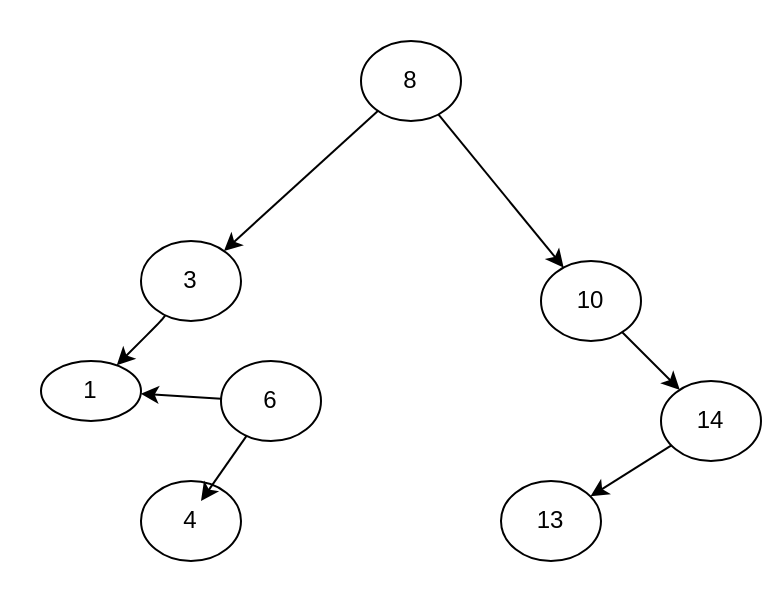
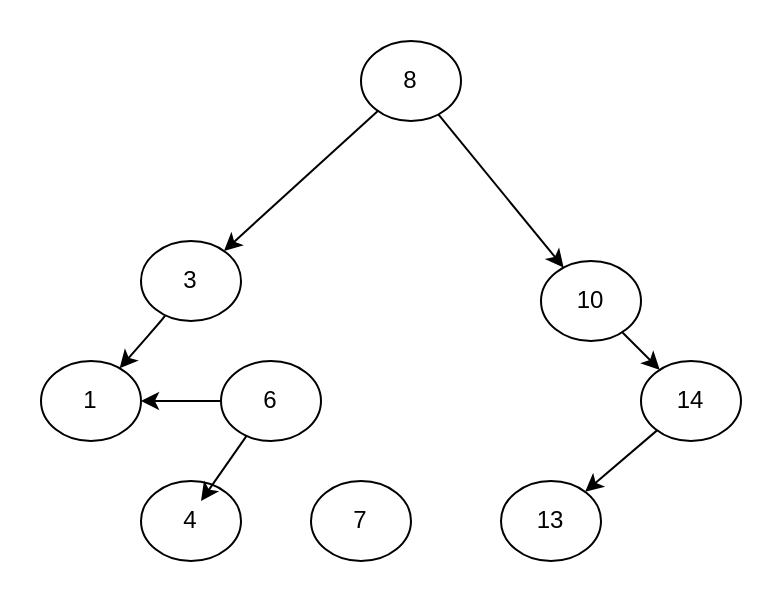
(91, 391) -> (91, 401)
(711, 421) -> (691, 401)
none -> (361, 521)
